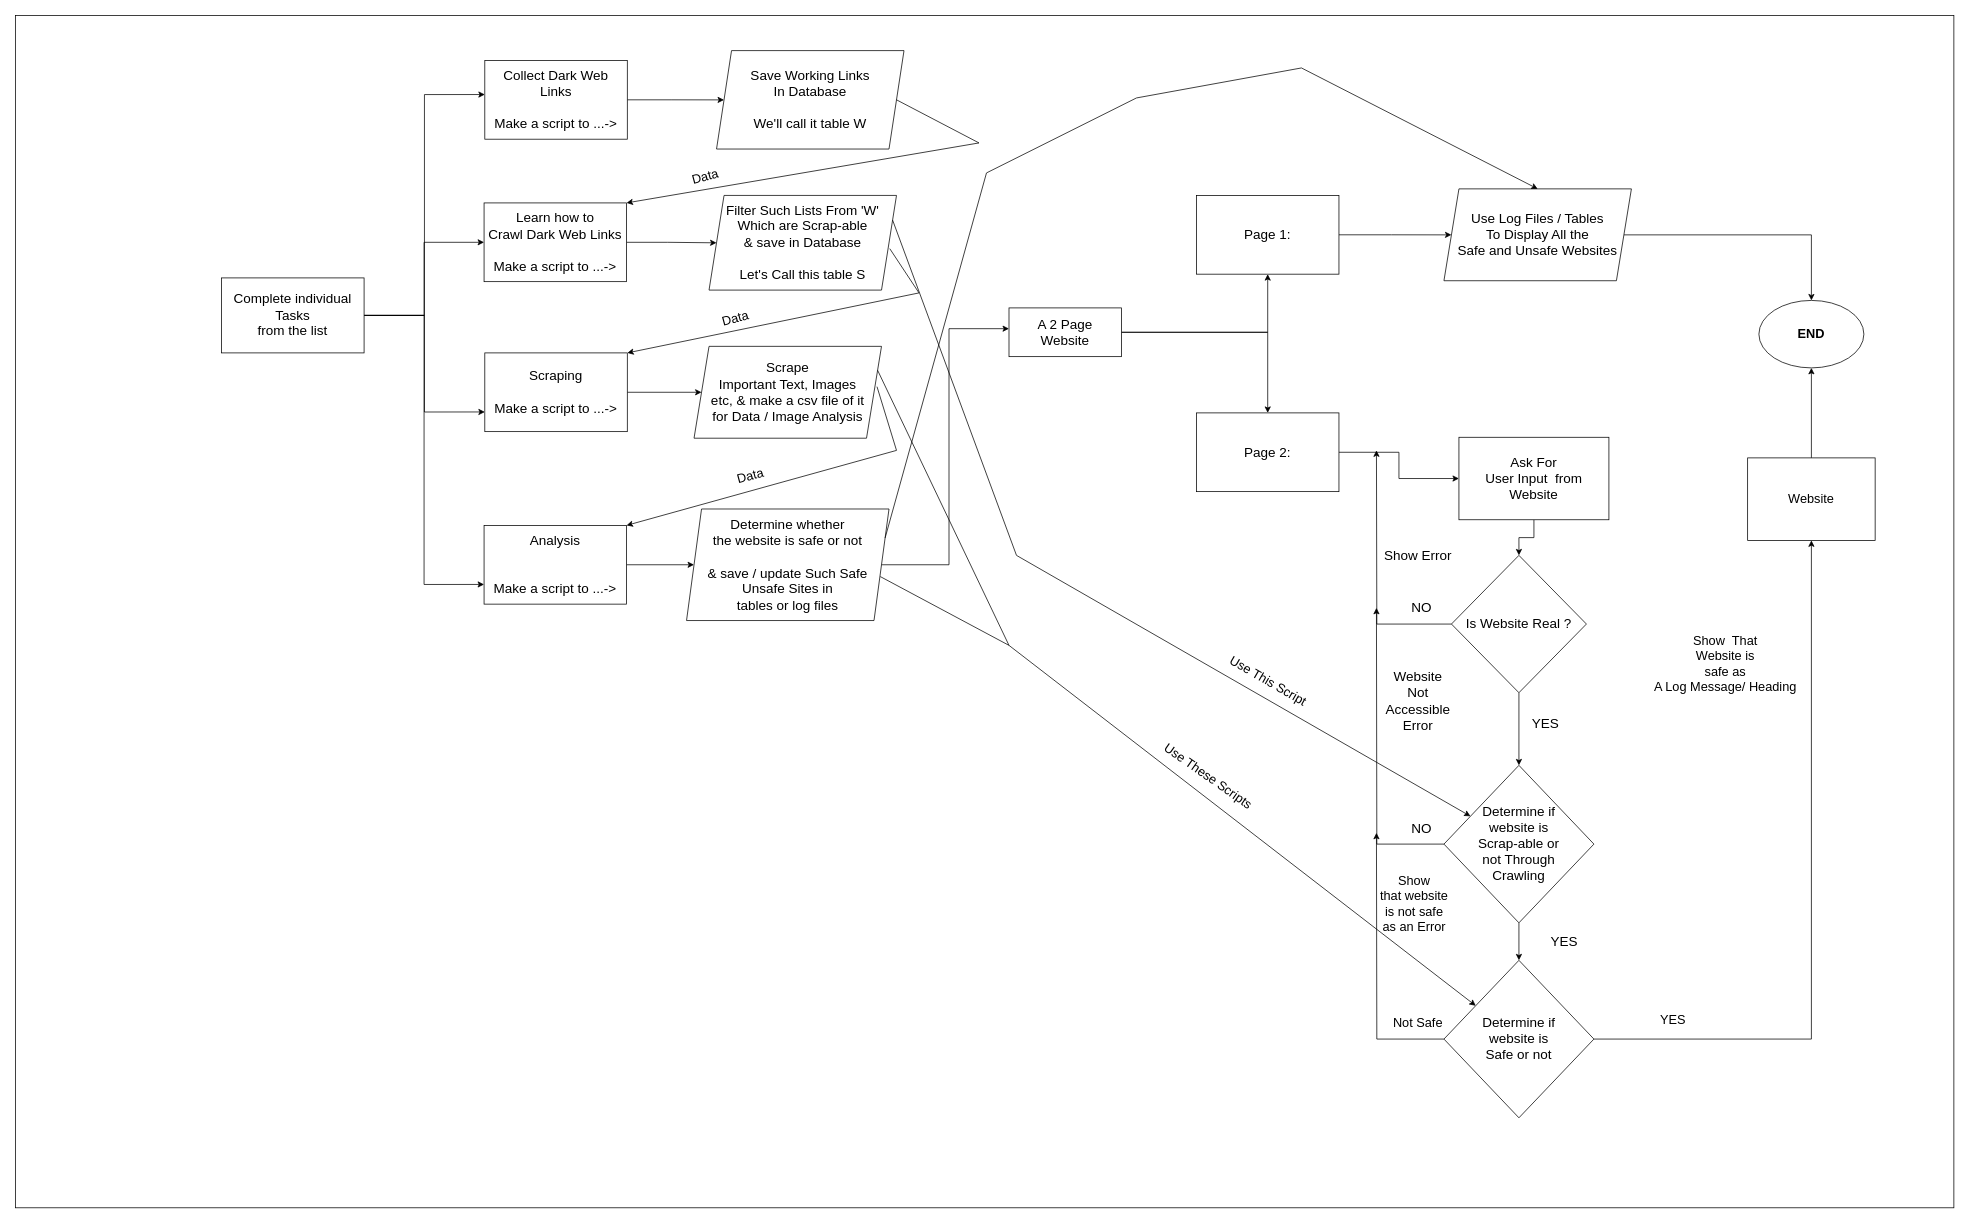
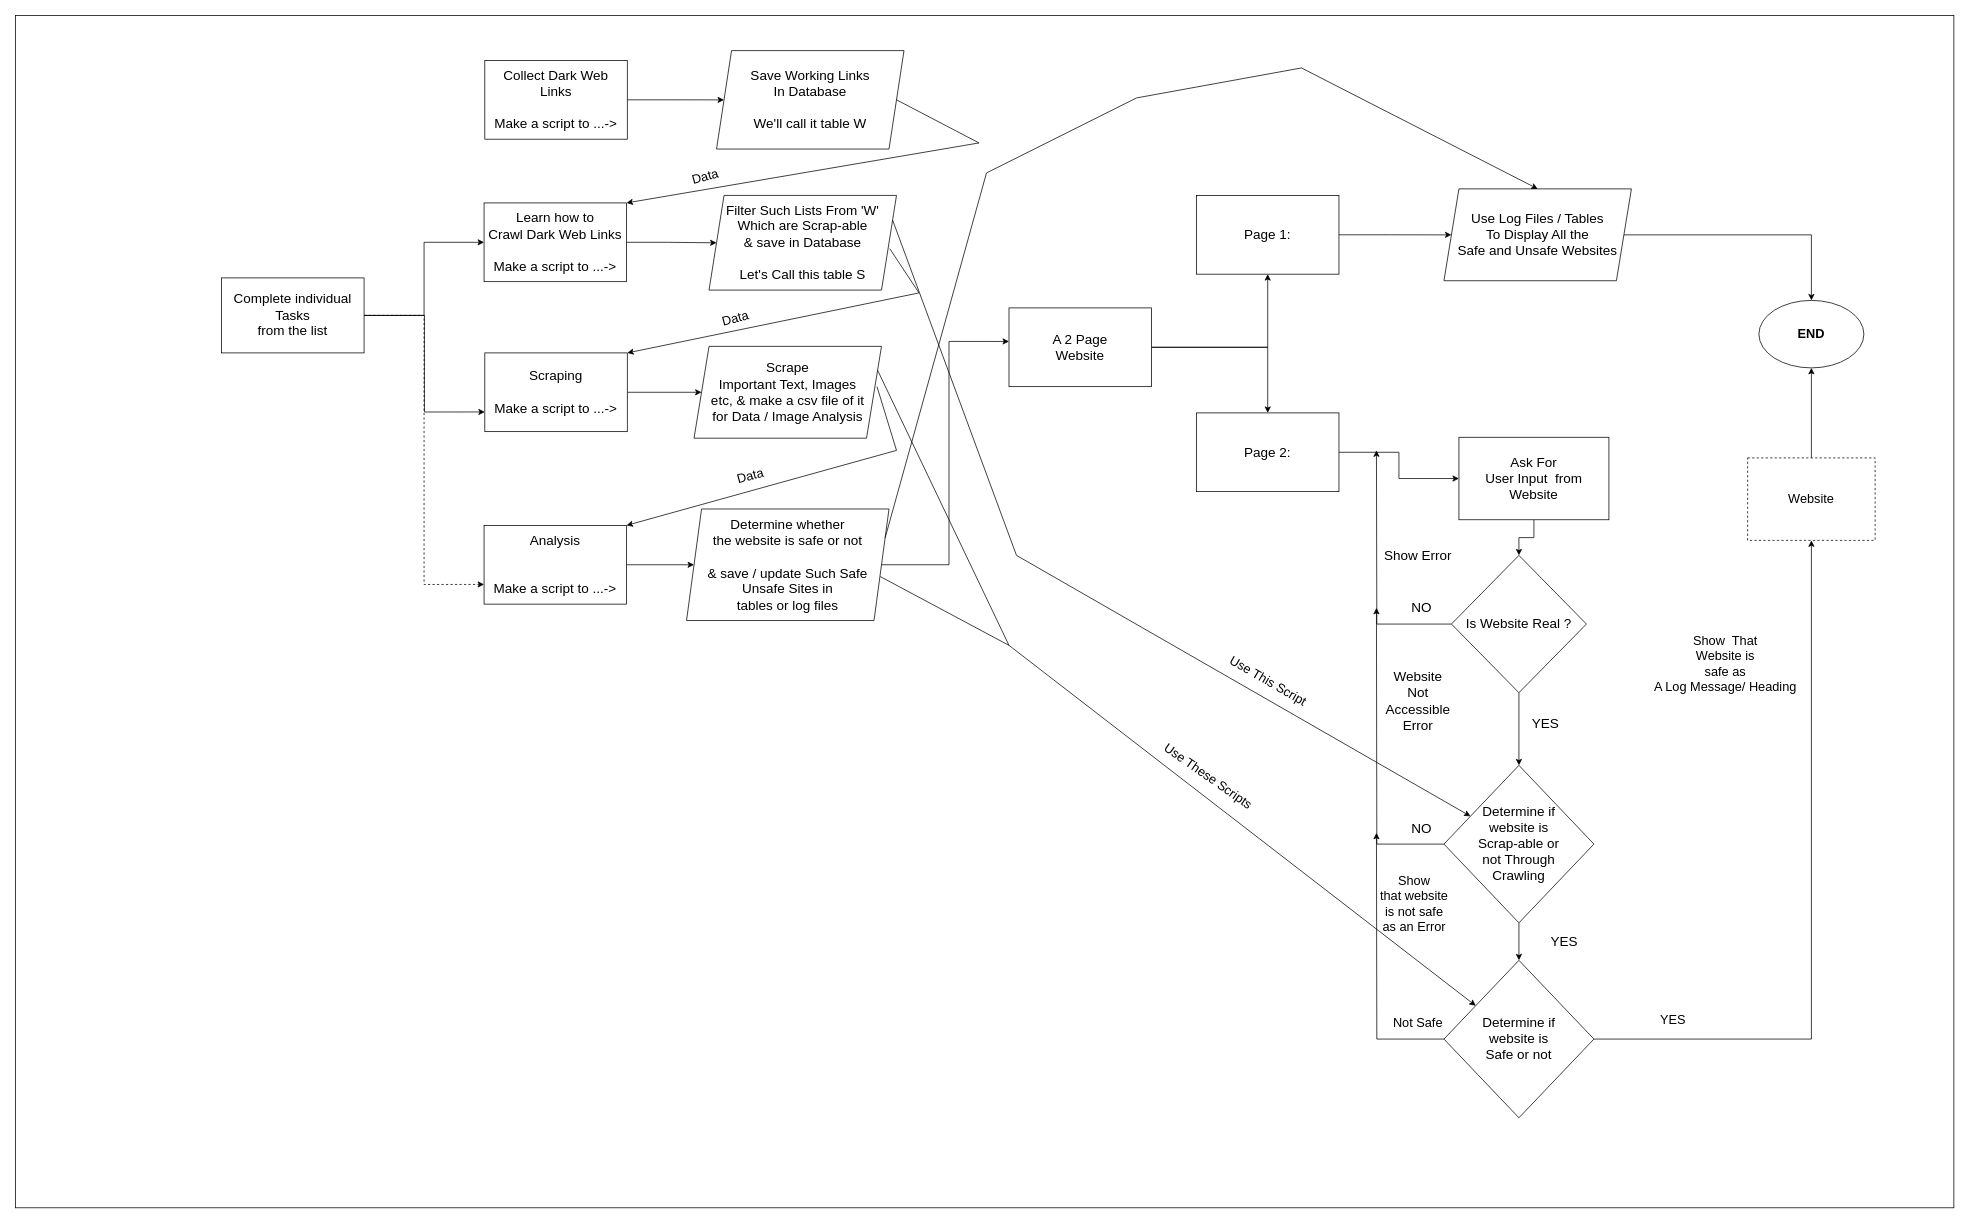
(425, 140) -> none
(1065, 332) -> (1080, 347)
(1812, 499) -> (1812, 499)
(424, 526) -> (424, 526)
